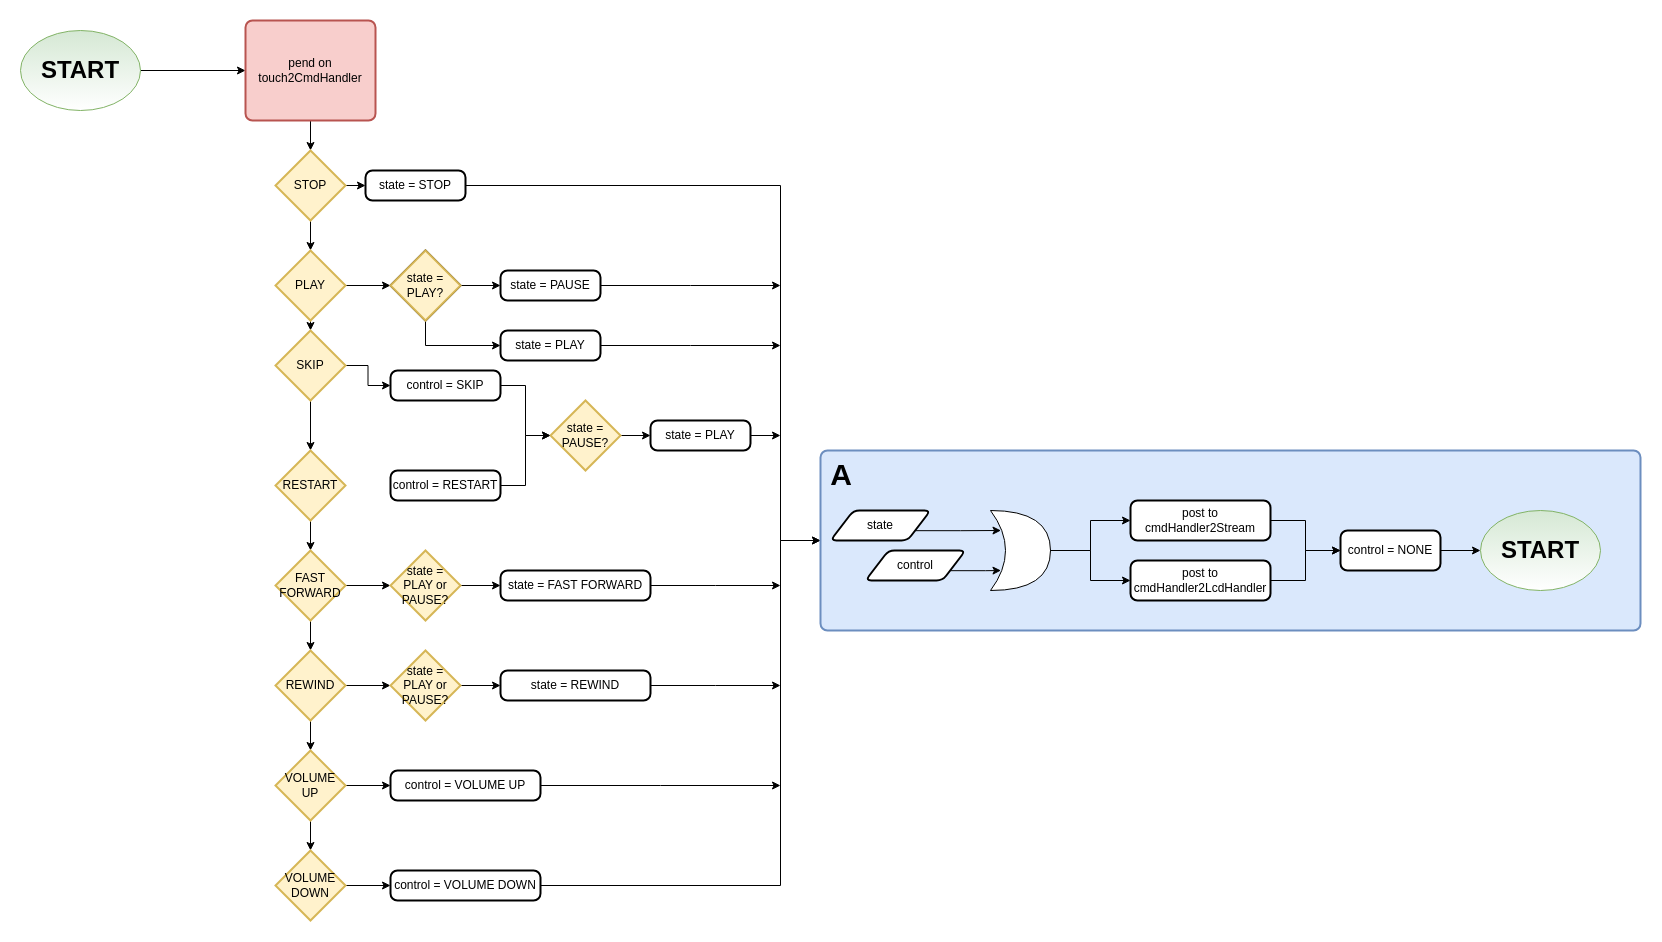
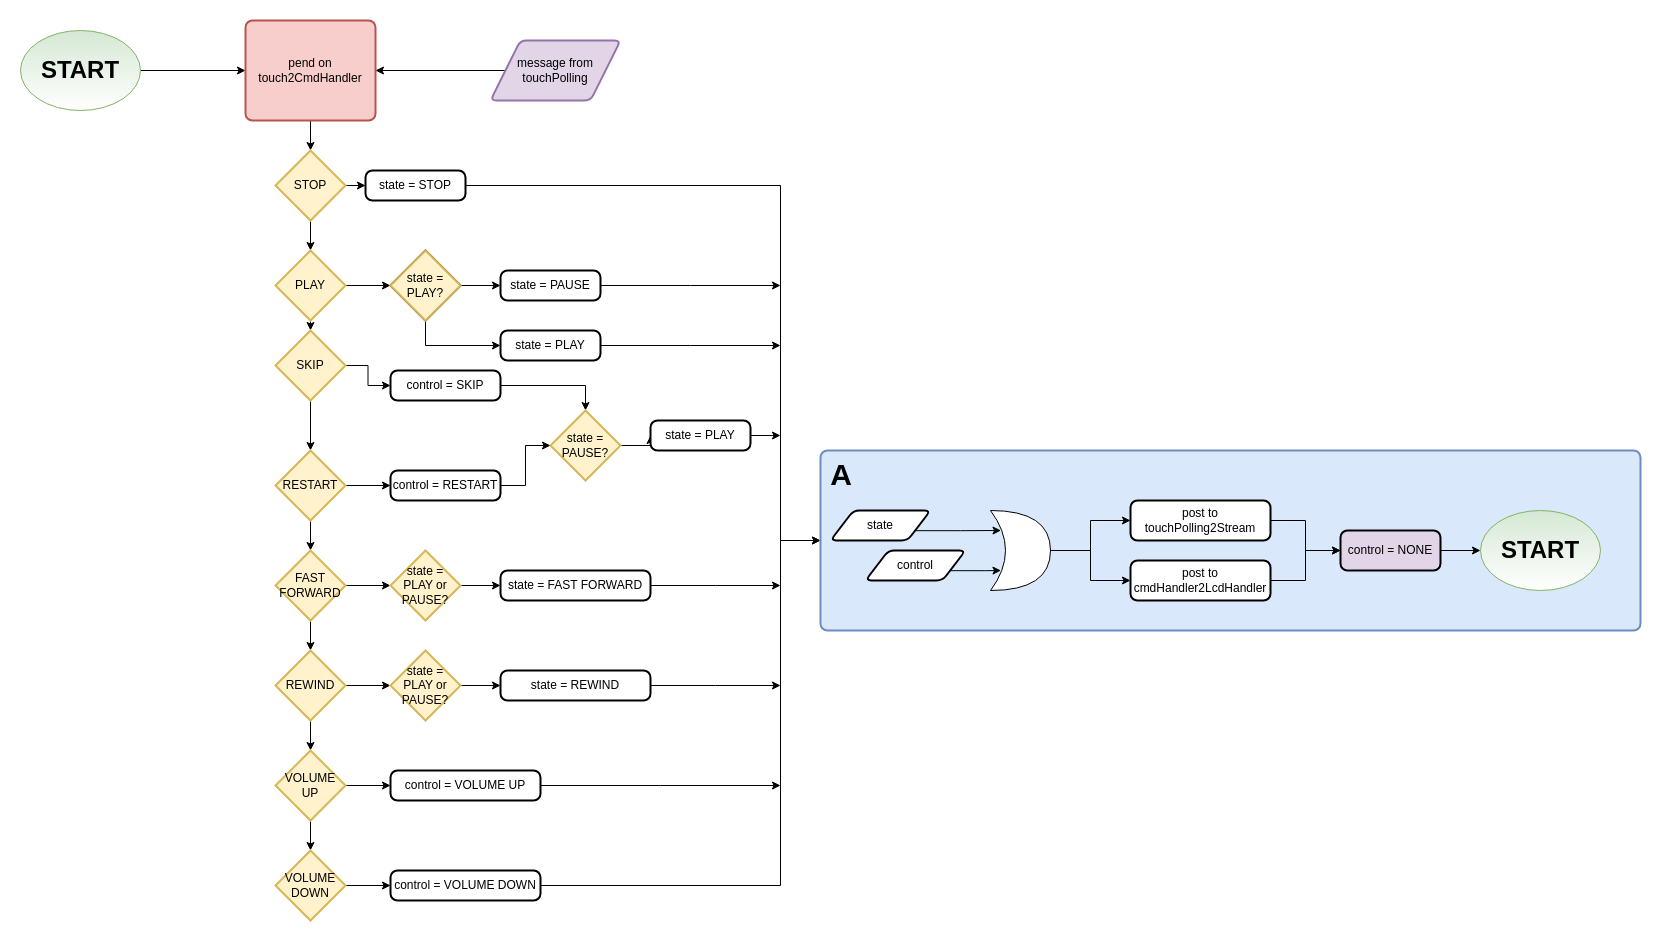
none -> (444, 71)
none -> (556, 71)
(586, 436) -> (586, 446)
none -> (365, 486)
(1201, 521) -> (1201, 521)
(1391, 551) -> (1391, 551)
